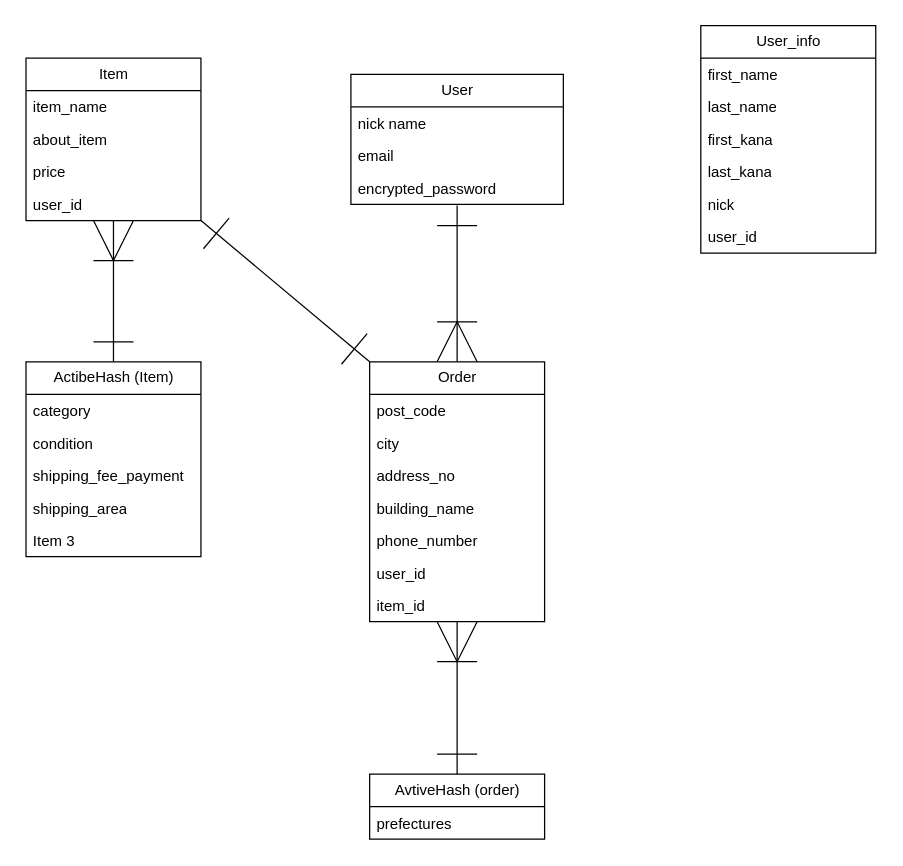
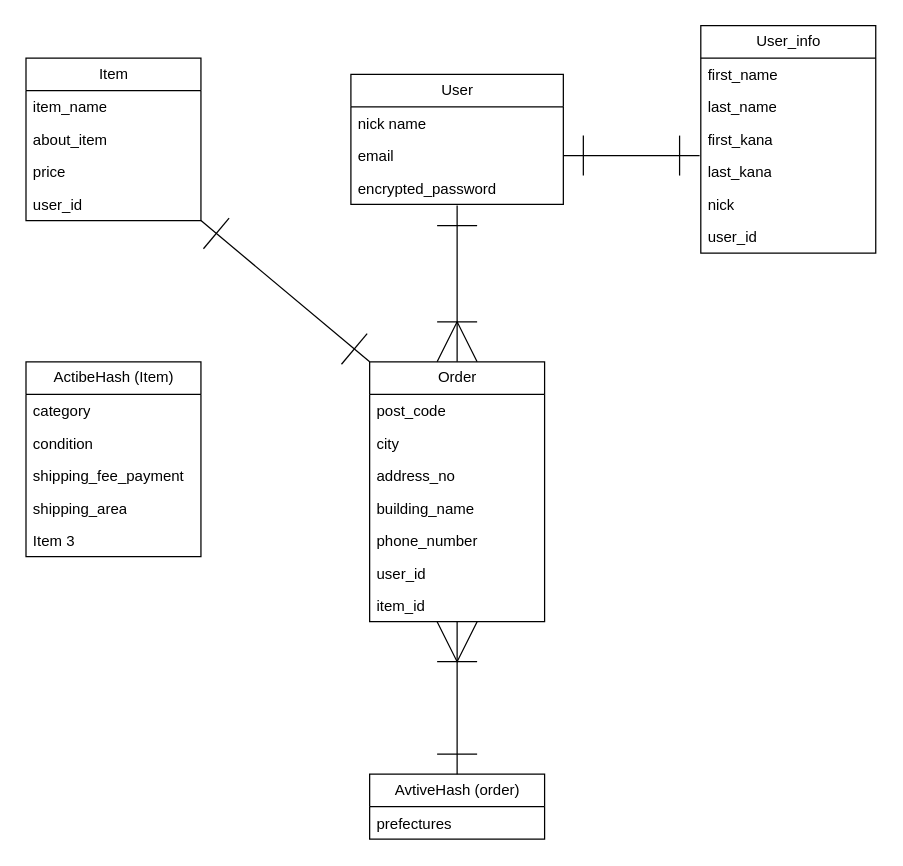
none -> (631, 156)
(113, 290) -> none
